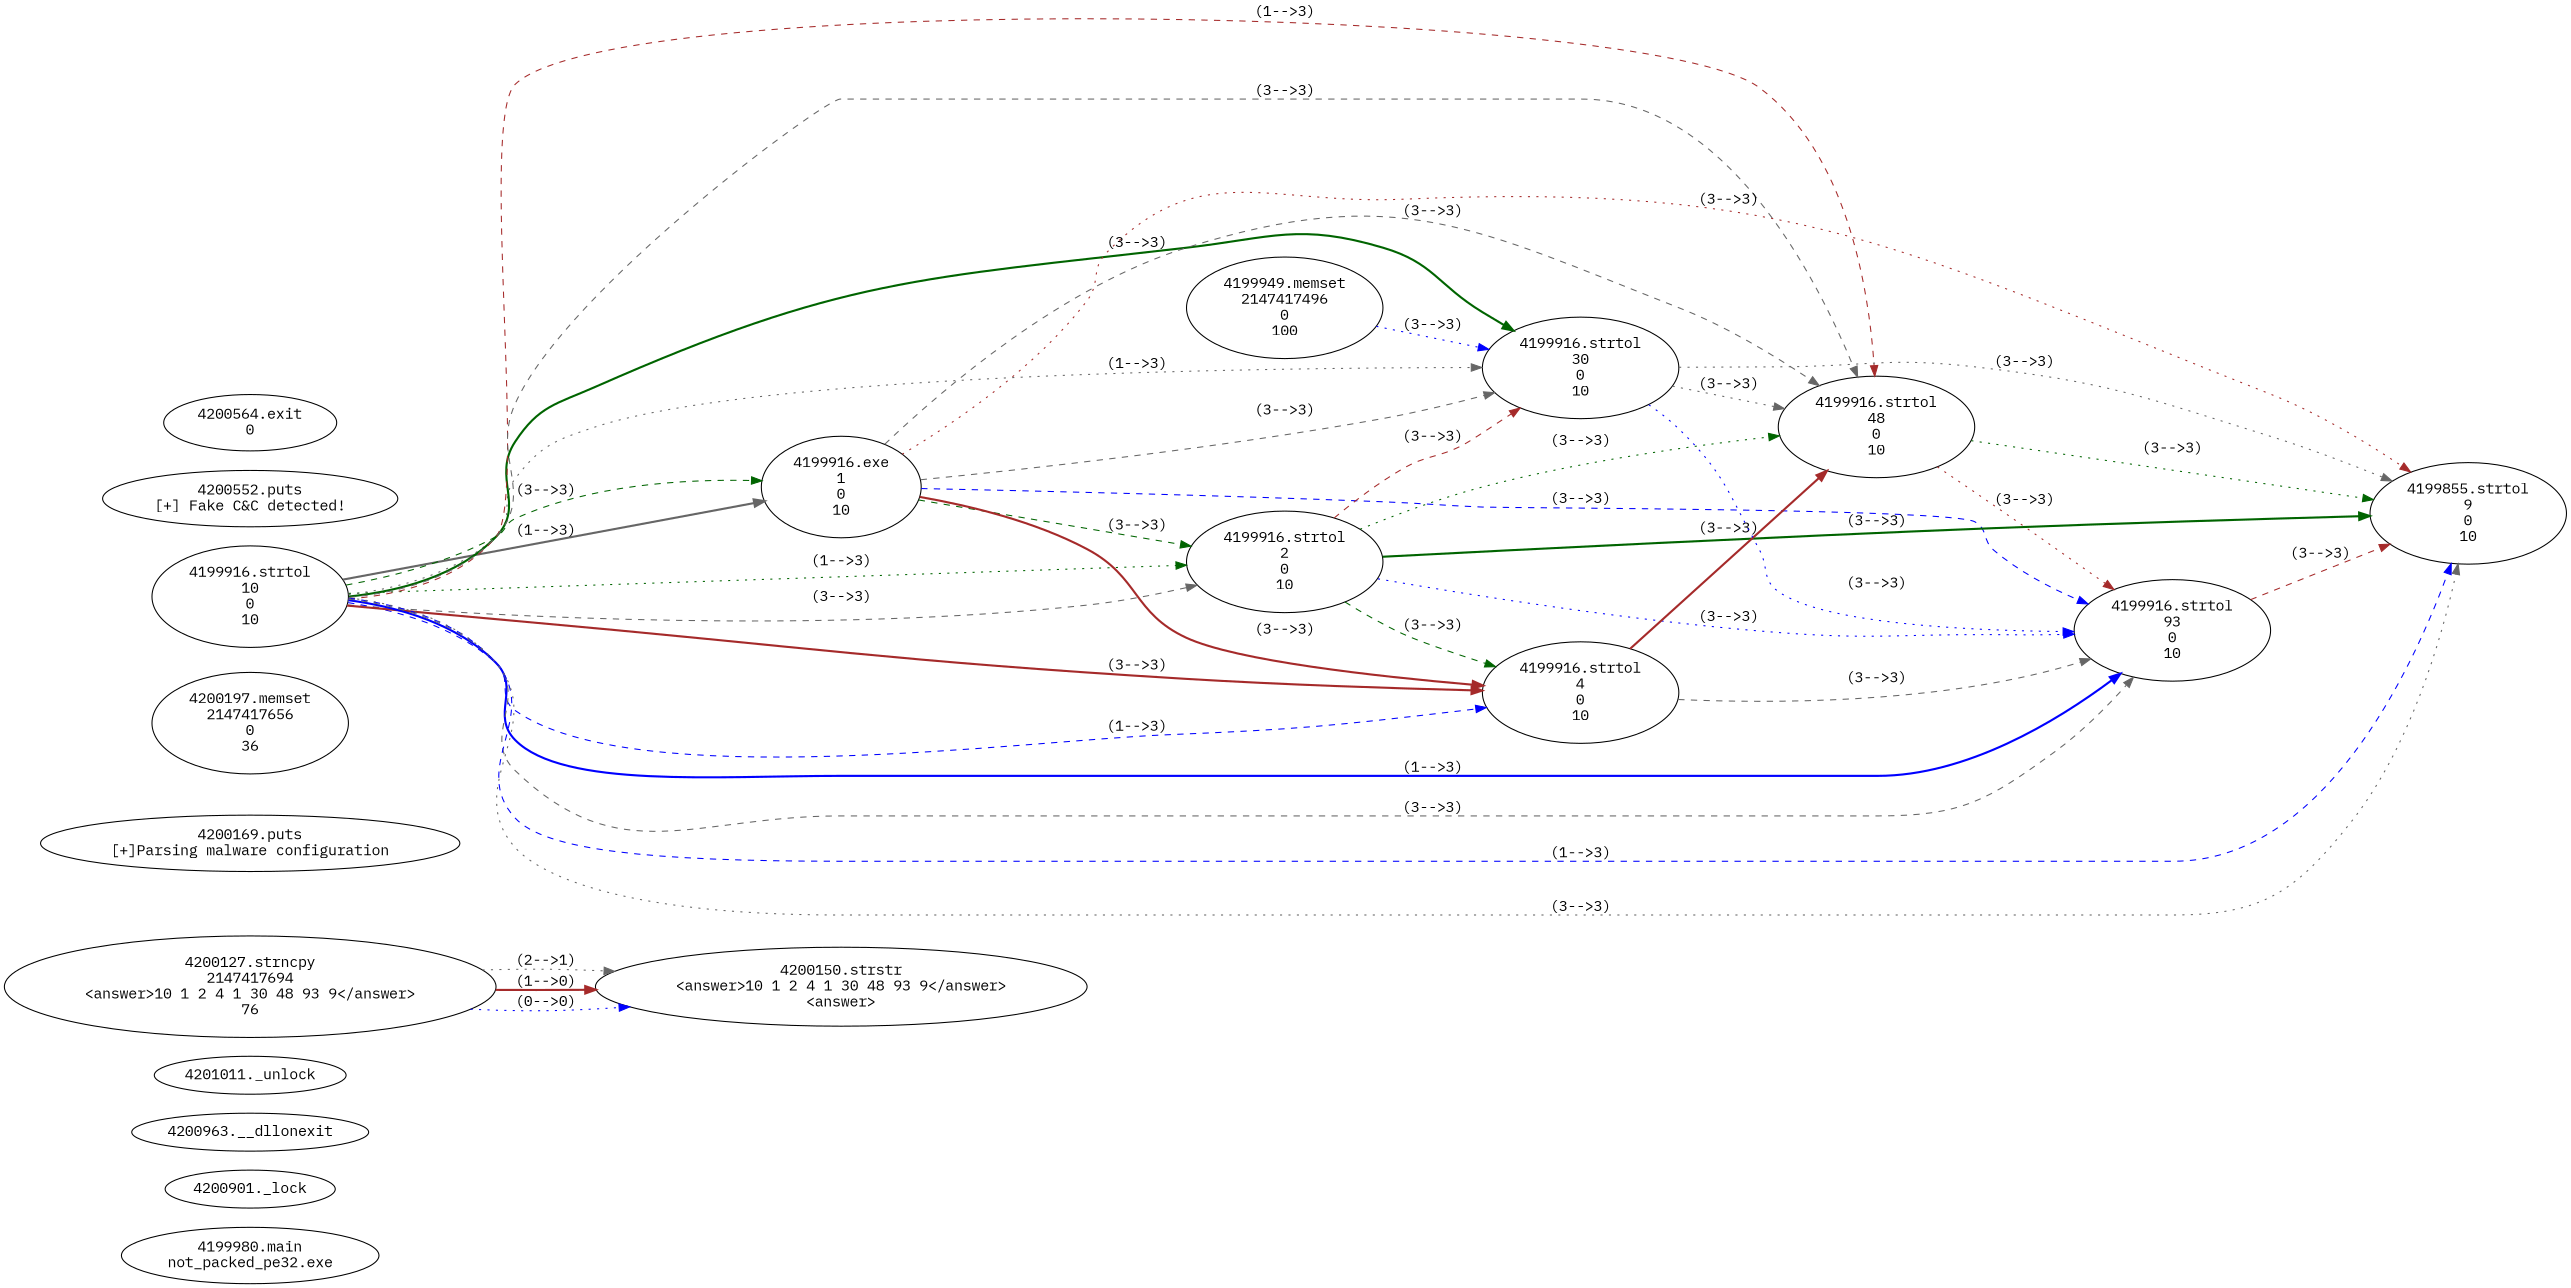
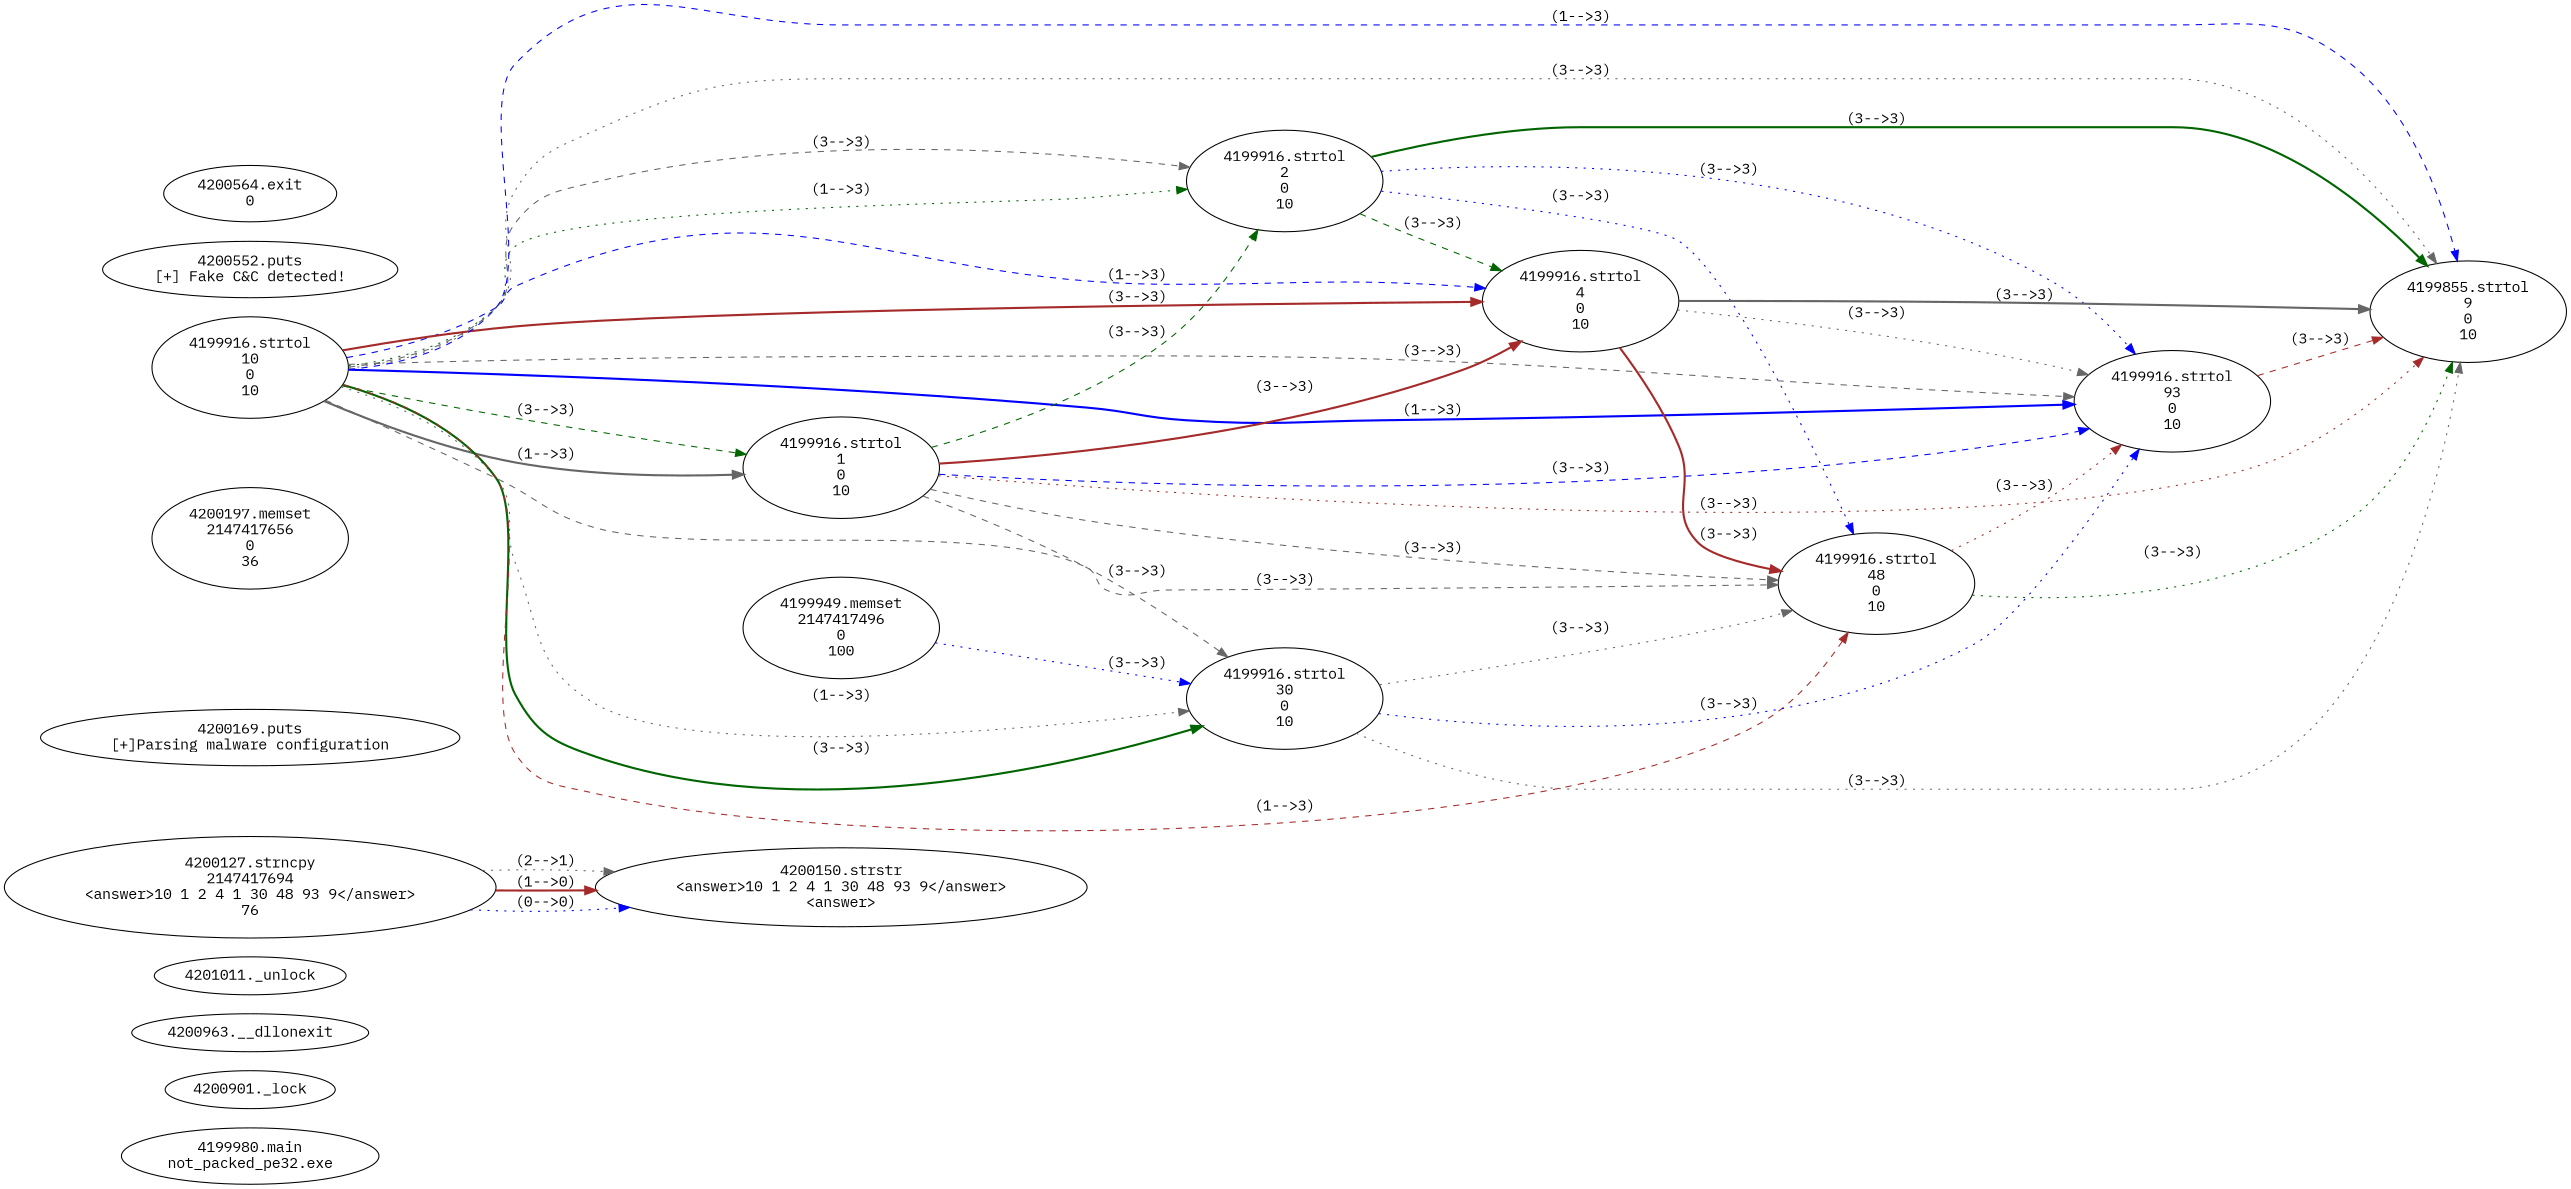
none -> (2019, 303)
(1420, 461) -> none
(1561, 469) -> (1690, 251)
(841, 487) -> (841, 468)
(1881, 697) -> (1879, 335)
